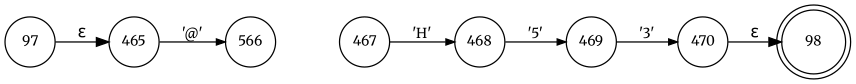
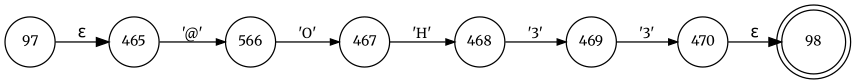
(536, 34) -> (536, 34)
none -> (303, 42)
